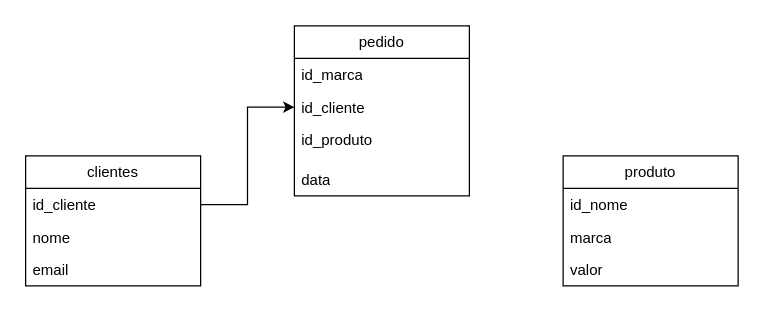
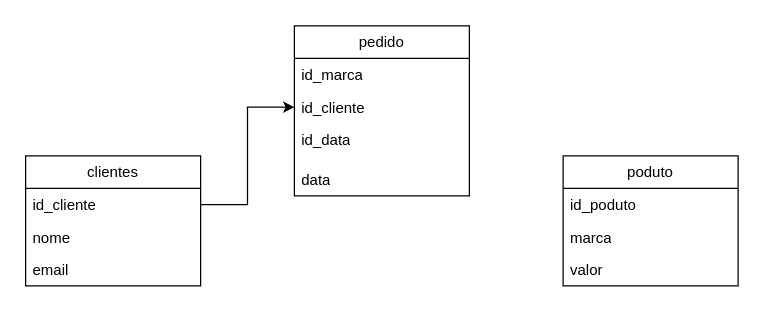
(342, 141) -> (329, 141)
(651, 172) -> (651, 172)
(598, 206) -> (606, 206)
